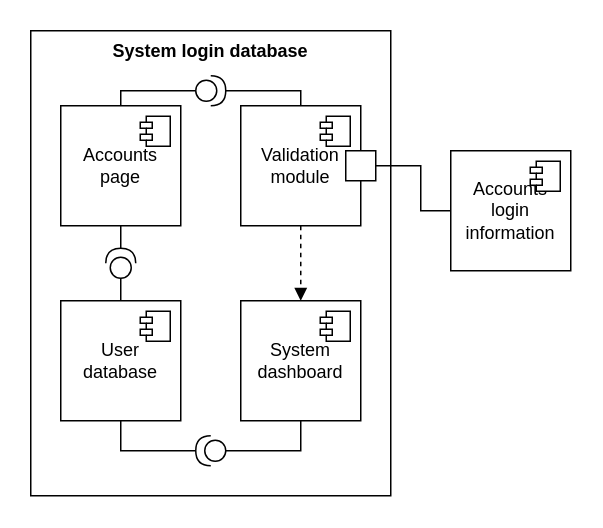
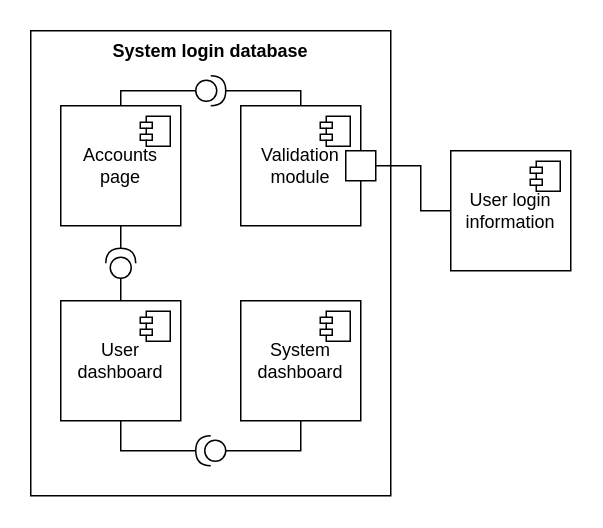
(511, 211) -> (511, 211)
(301, 257) -> none
(121, 361) -> (121, 361)
